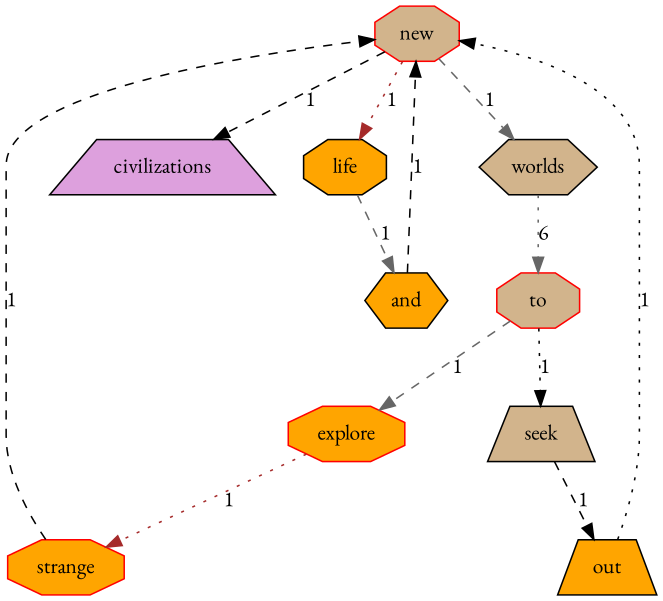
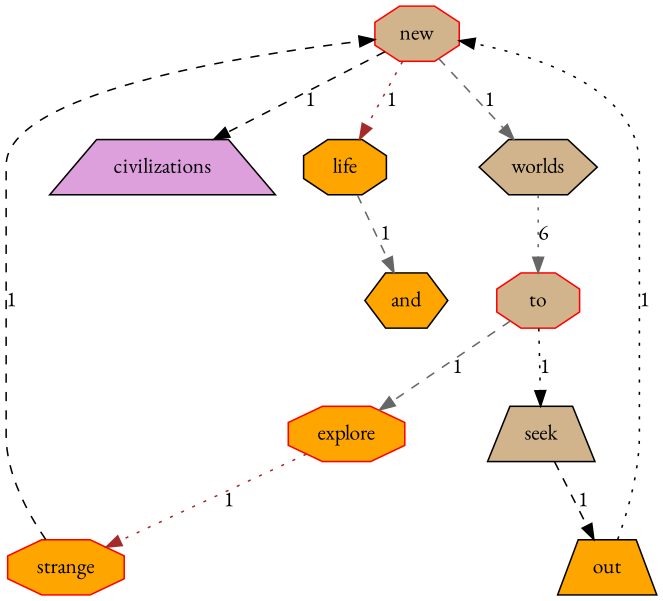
(411, 175) -> none
